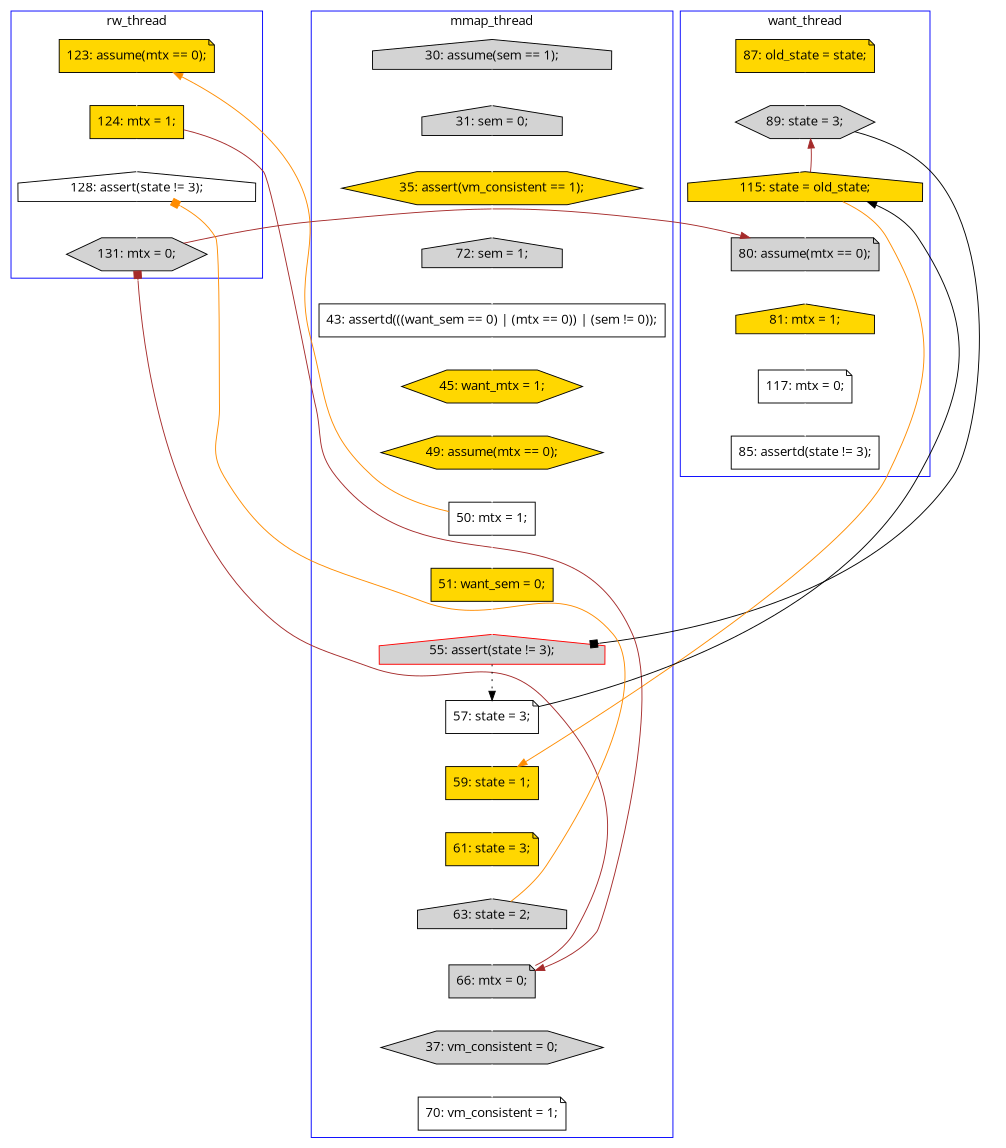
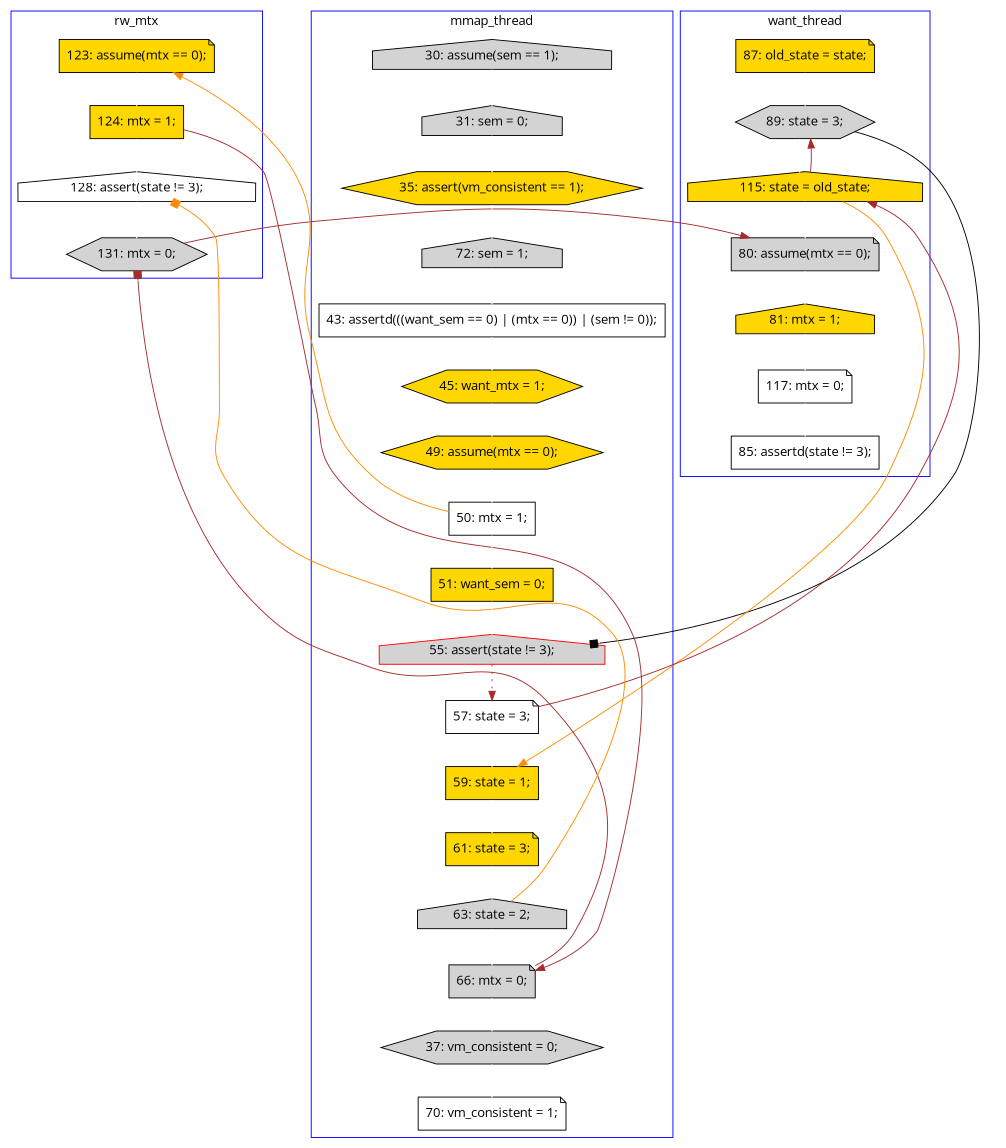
(137, 22) -> (137, 22)
(875, 535) -> (875, 535)
(492, 678) -> (492, 678)
